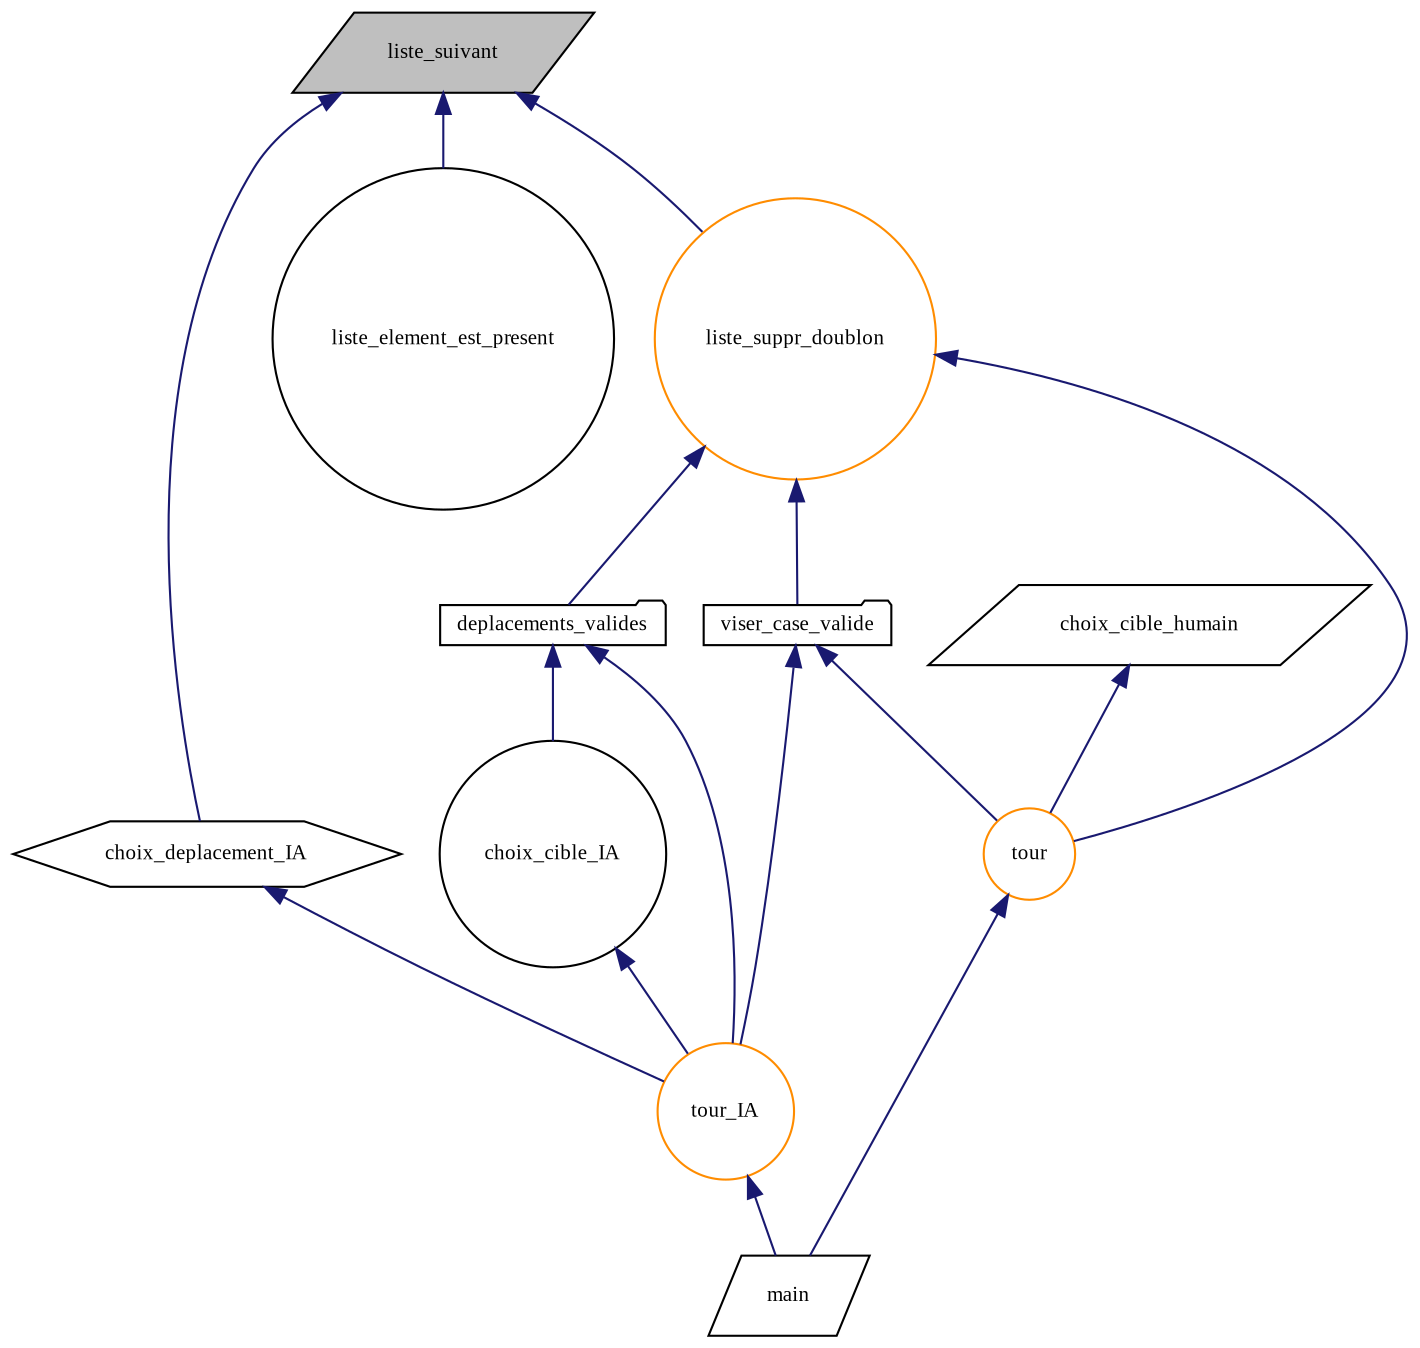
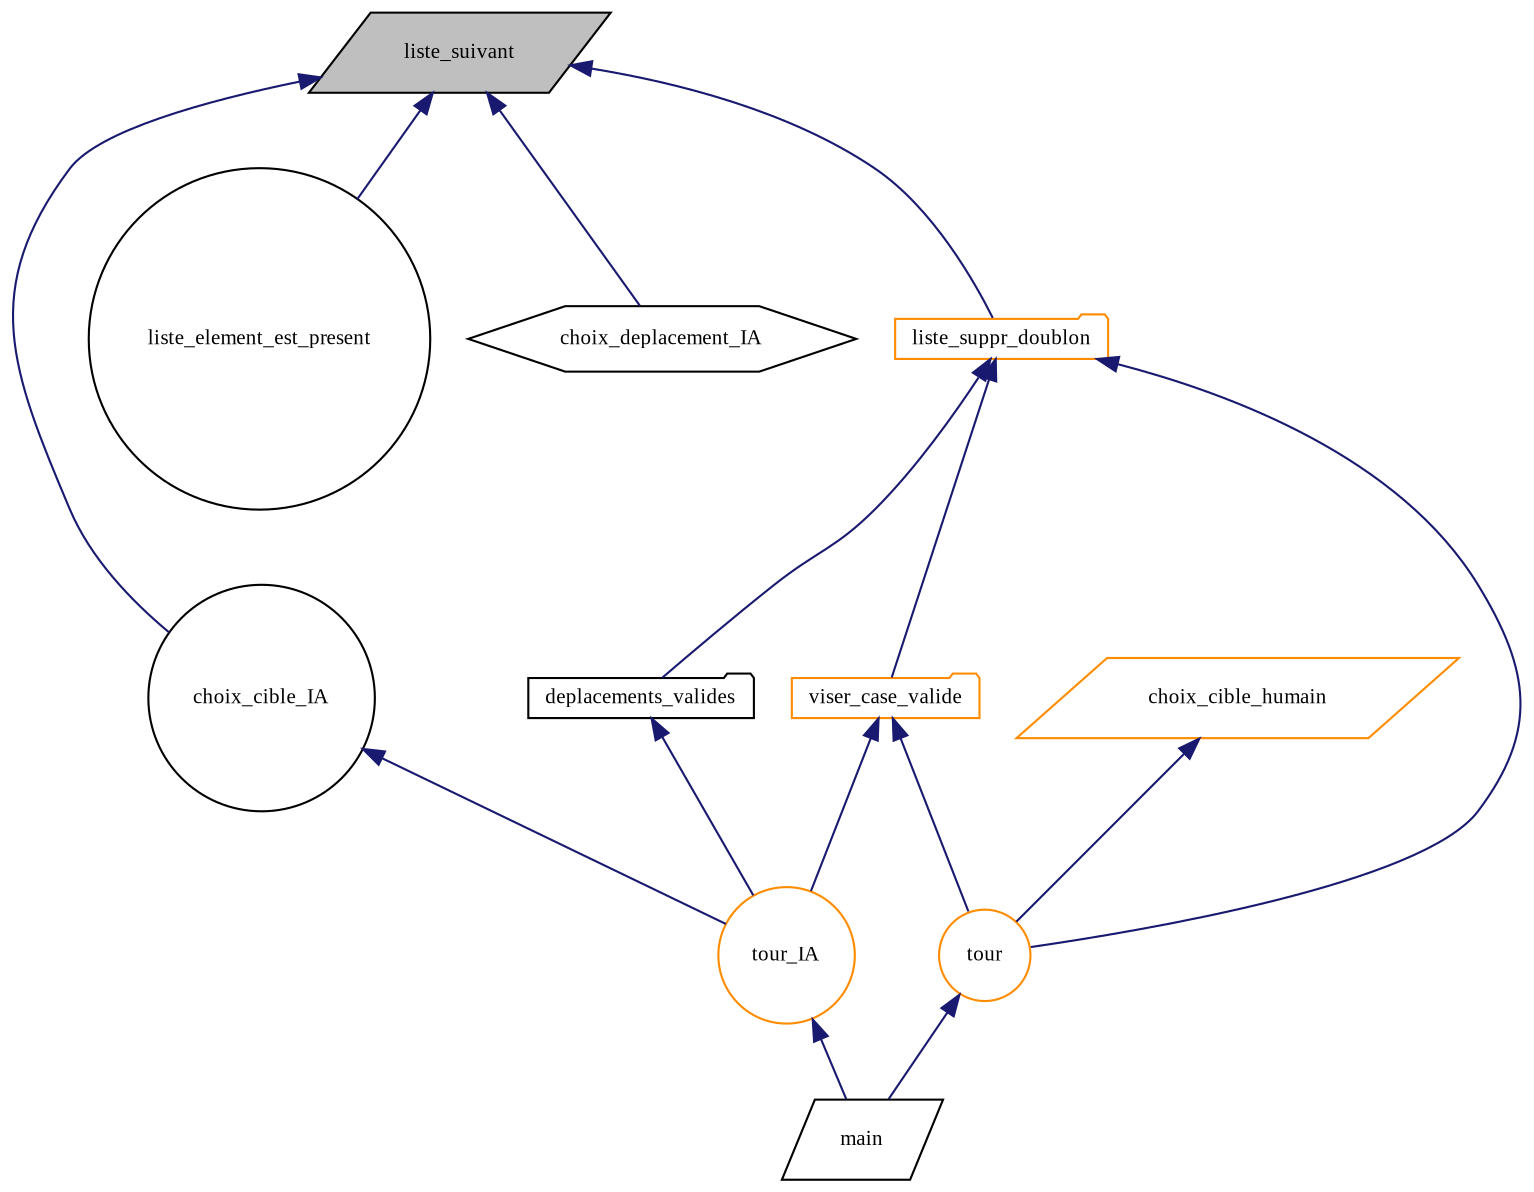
(795, 339) -> (1002, 339)
(797, 625) -> (886, 698)
(1150, 625) -> (1238, 698)
(553, 704) -> (14, 292)
(472, 992) -> none
